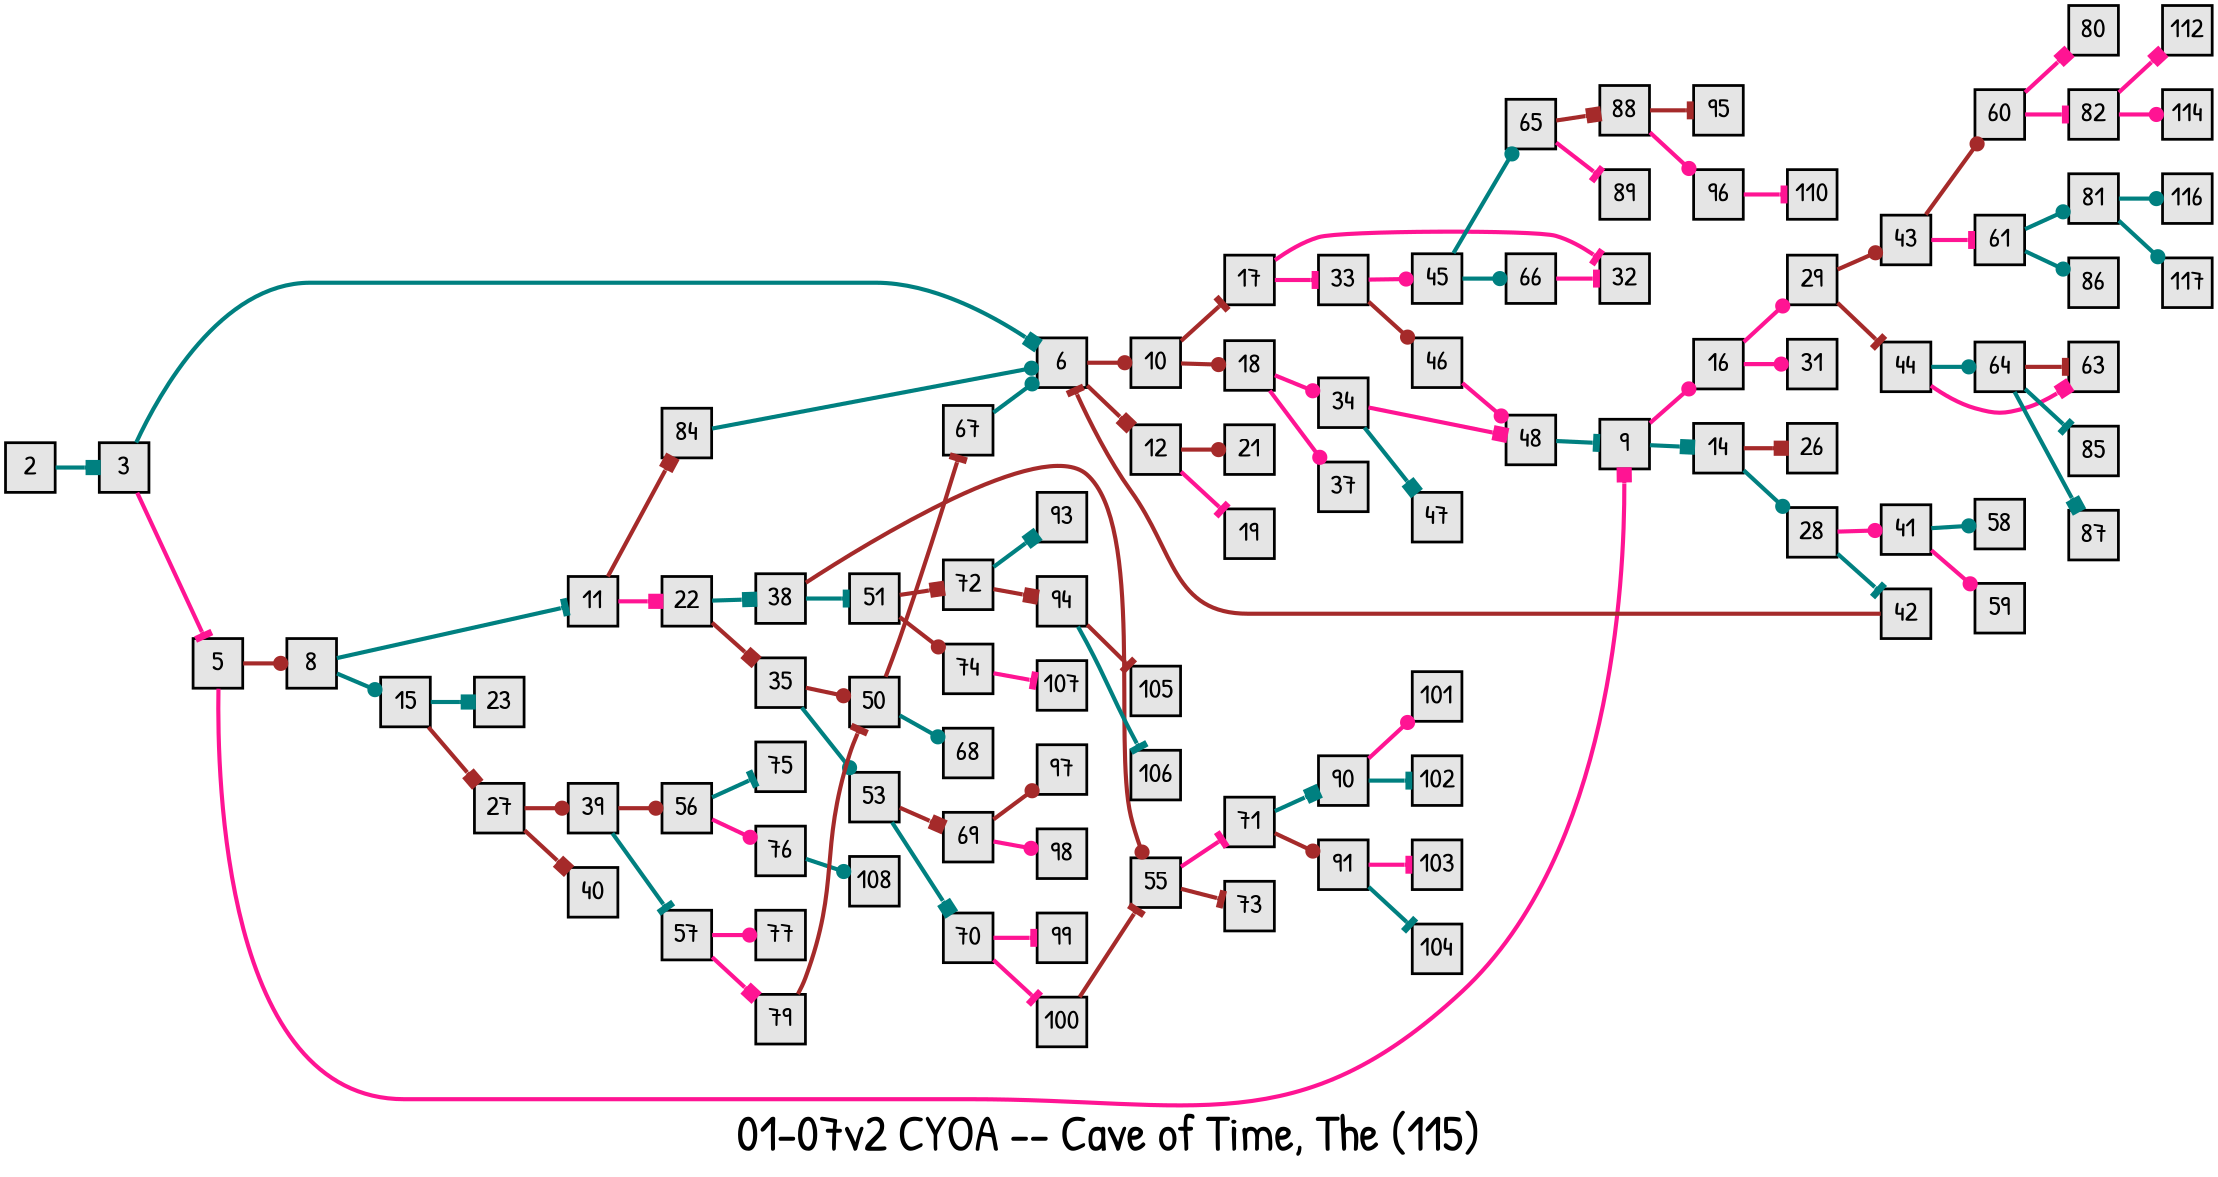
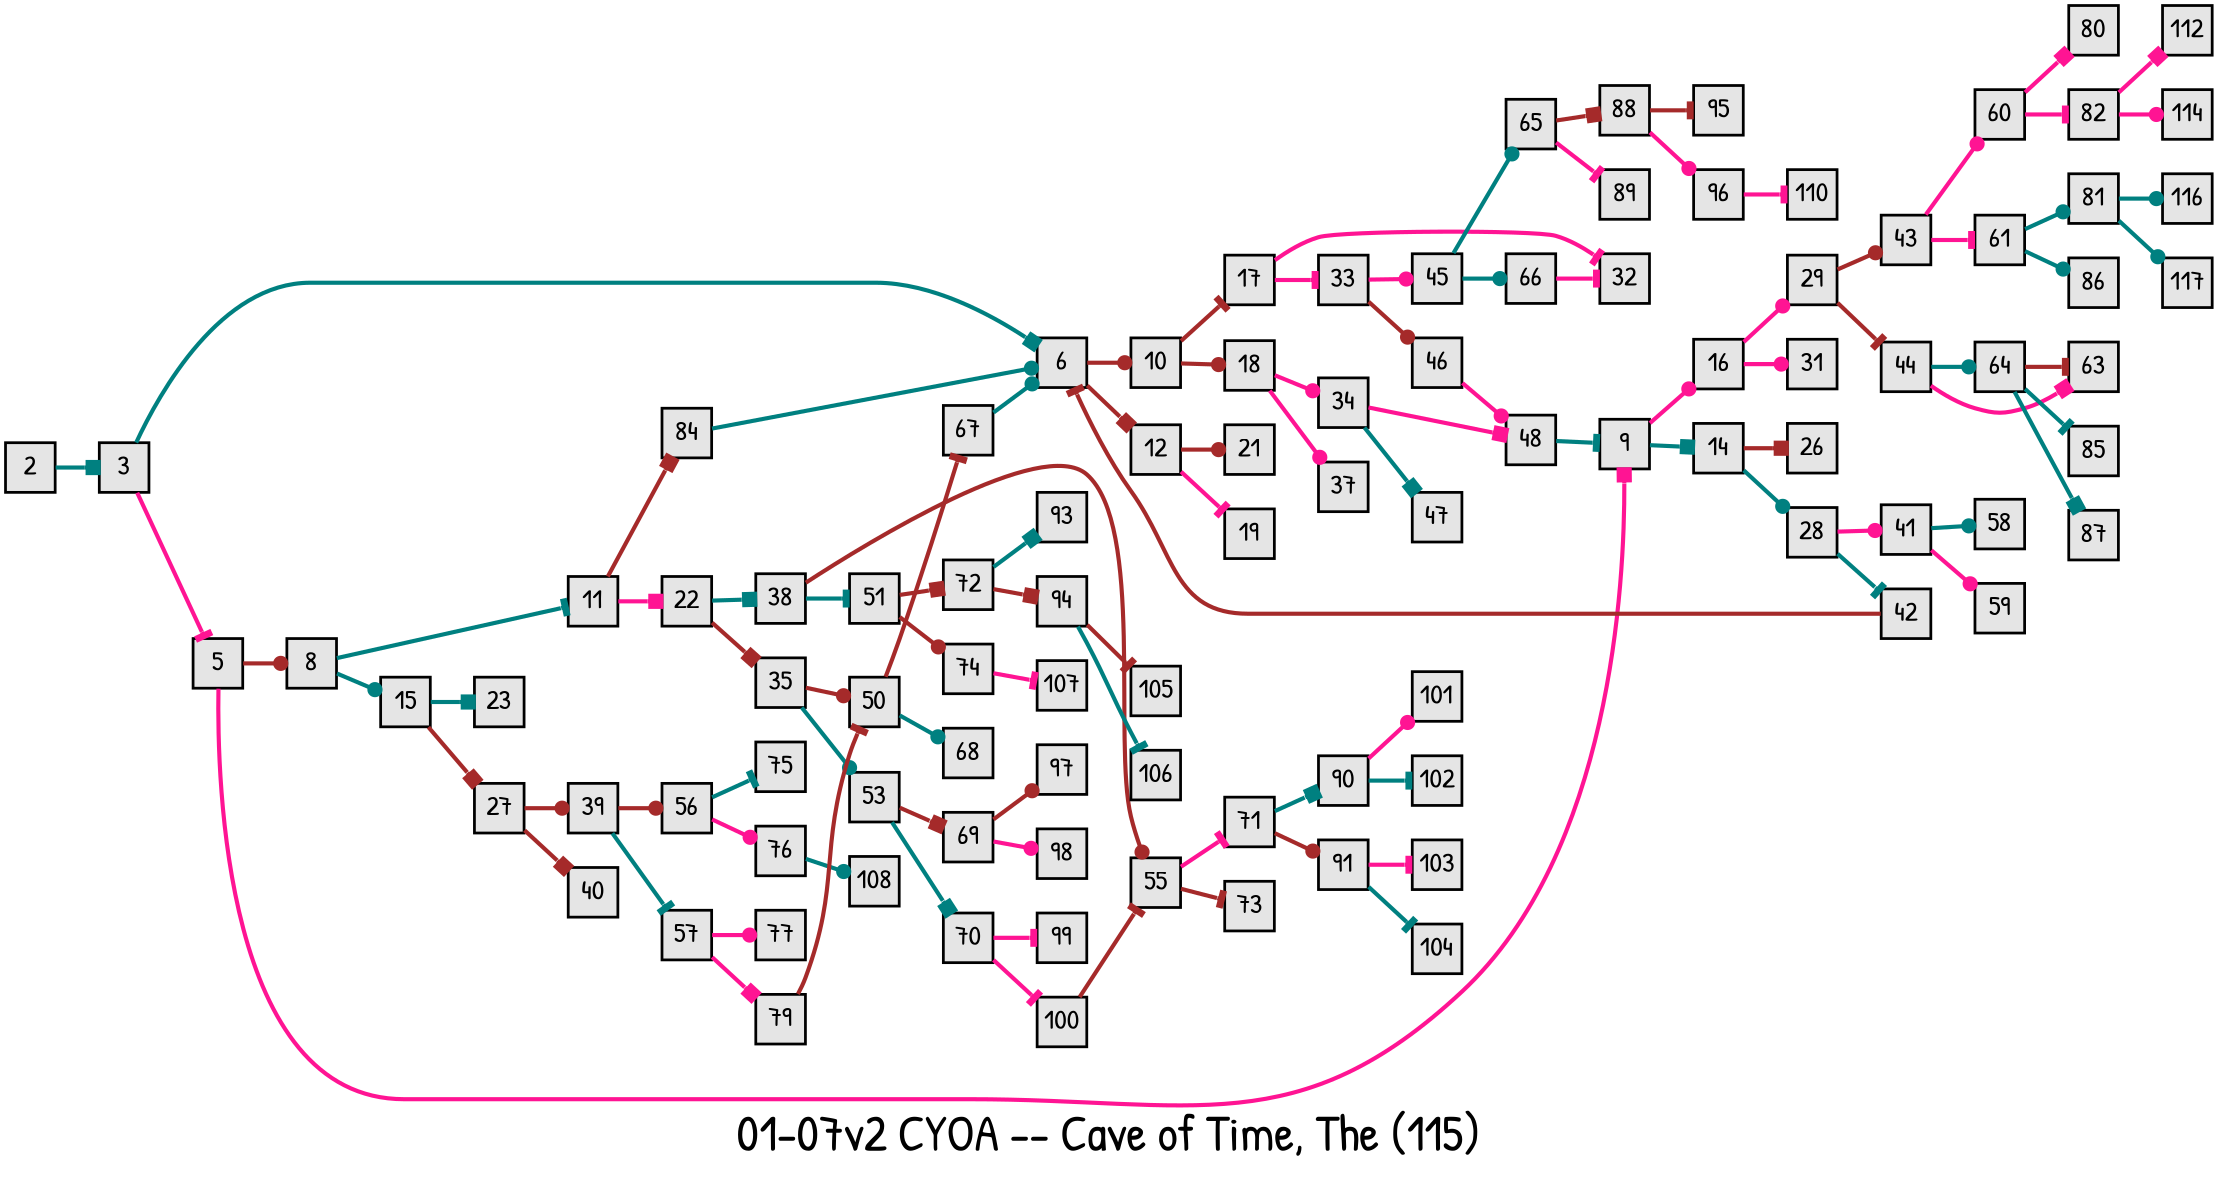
(1950, 182) -> (1950, 182)
